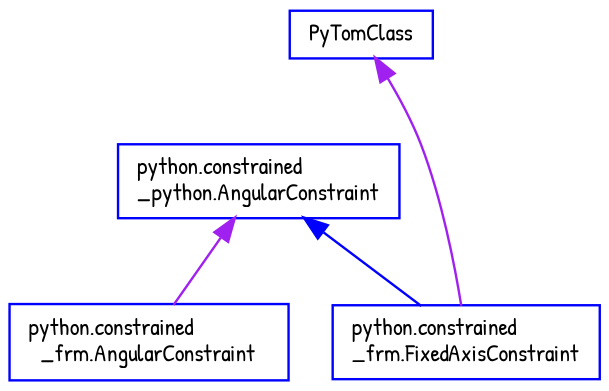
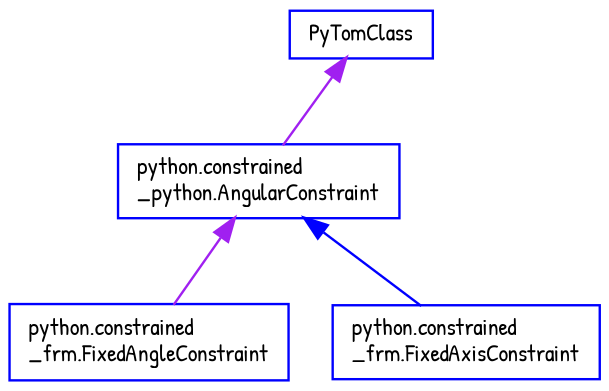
(436, 188) -> (308, 111)
(149, 342) -> (149, 342)
